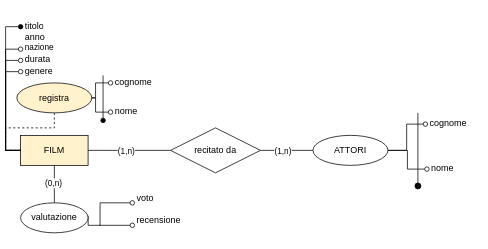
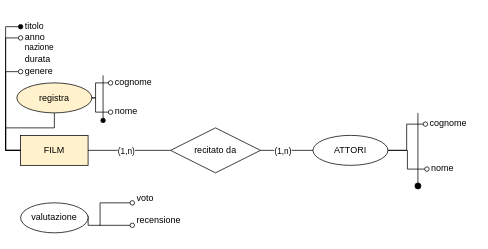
none -> (13, 38)
(12, 49) -> none
(13, 60) -> none
(38, 128) -> (38, 128)
(54, 185) -> none
